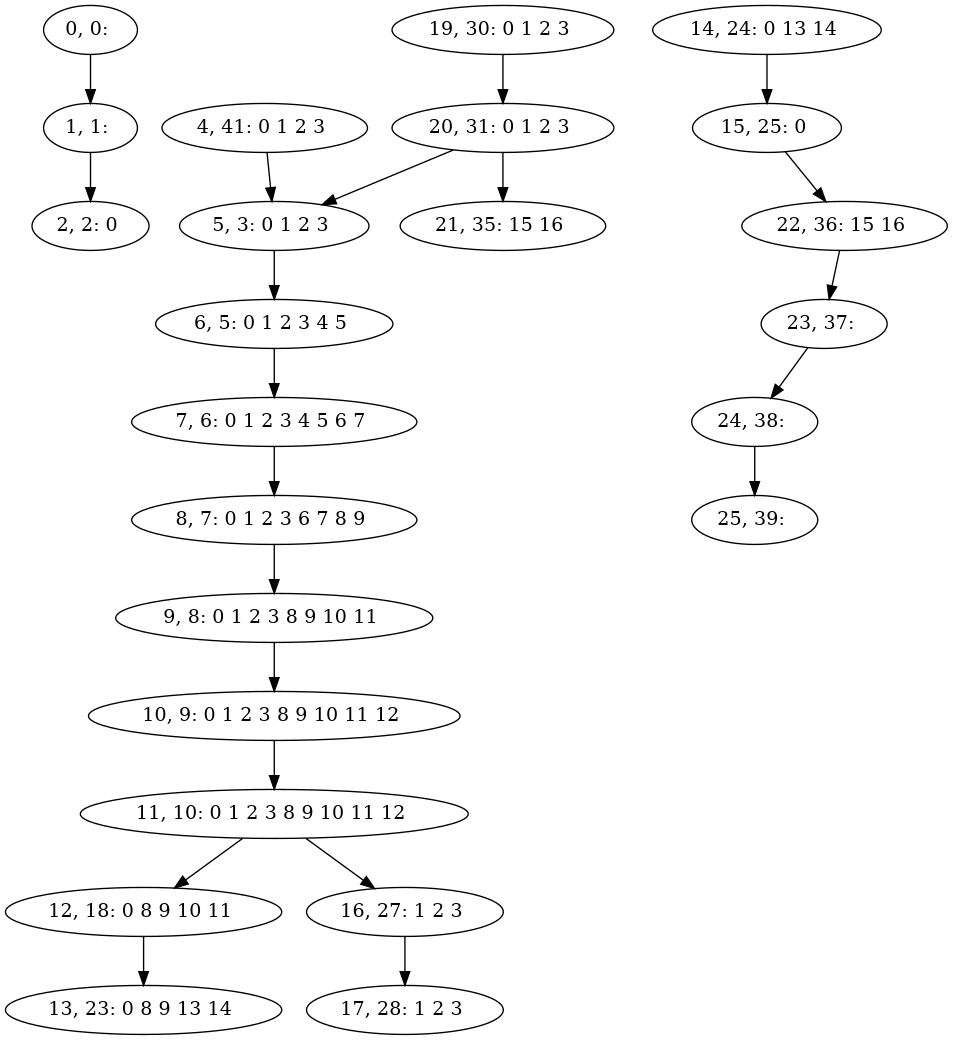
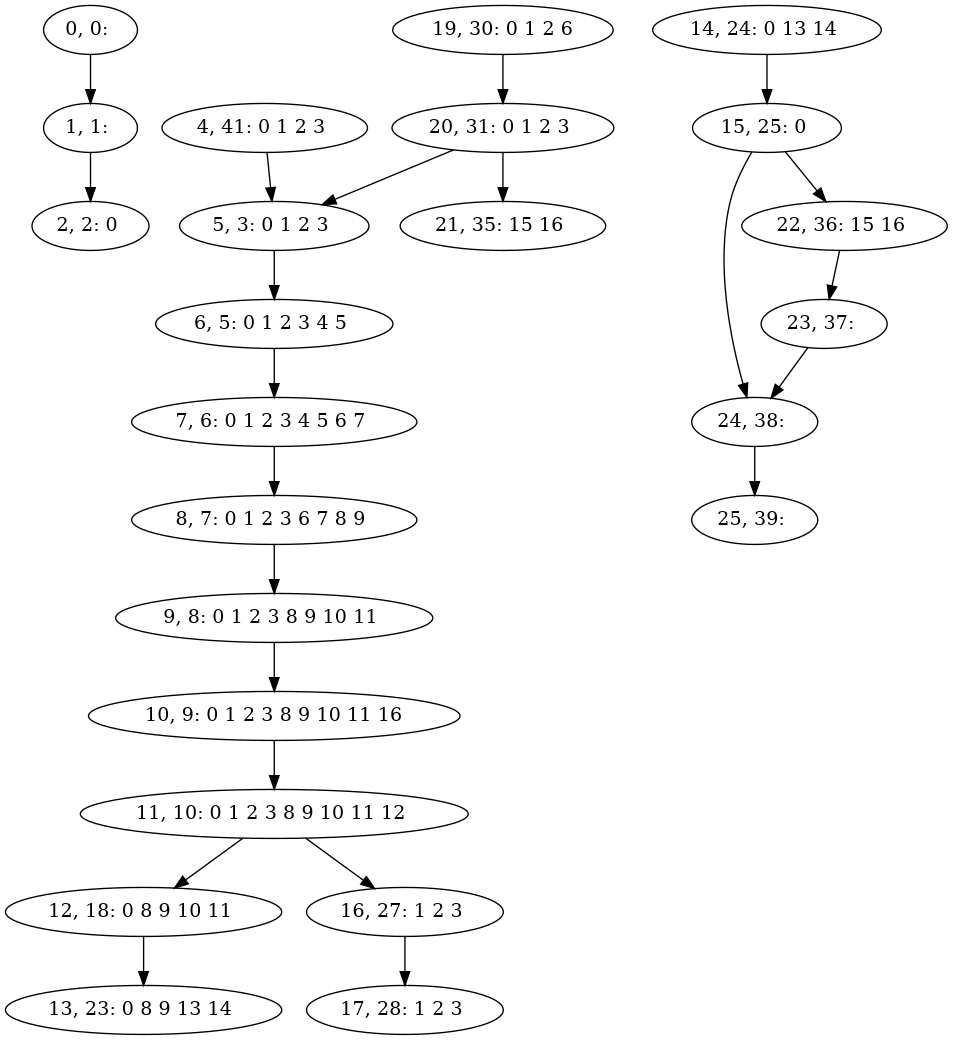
(503, 30) -> (503, 30)
none -> (724, 267)
(274, 716) -> (274, 716)
